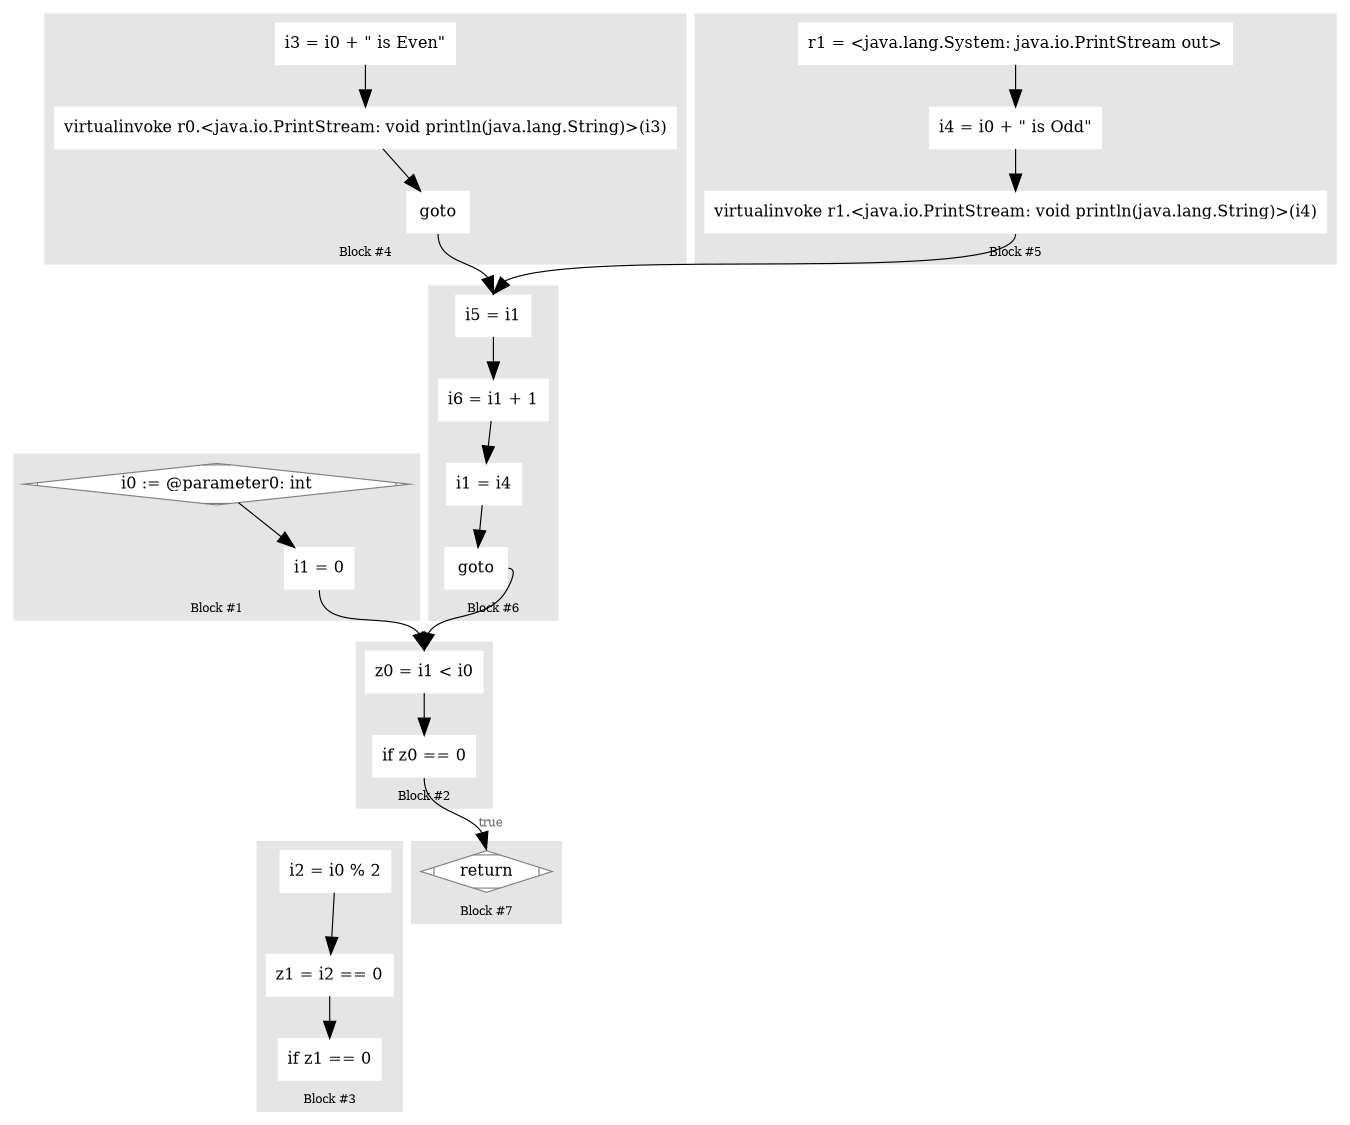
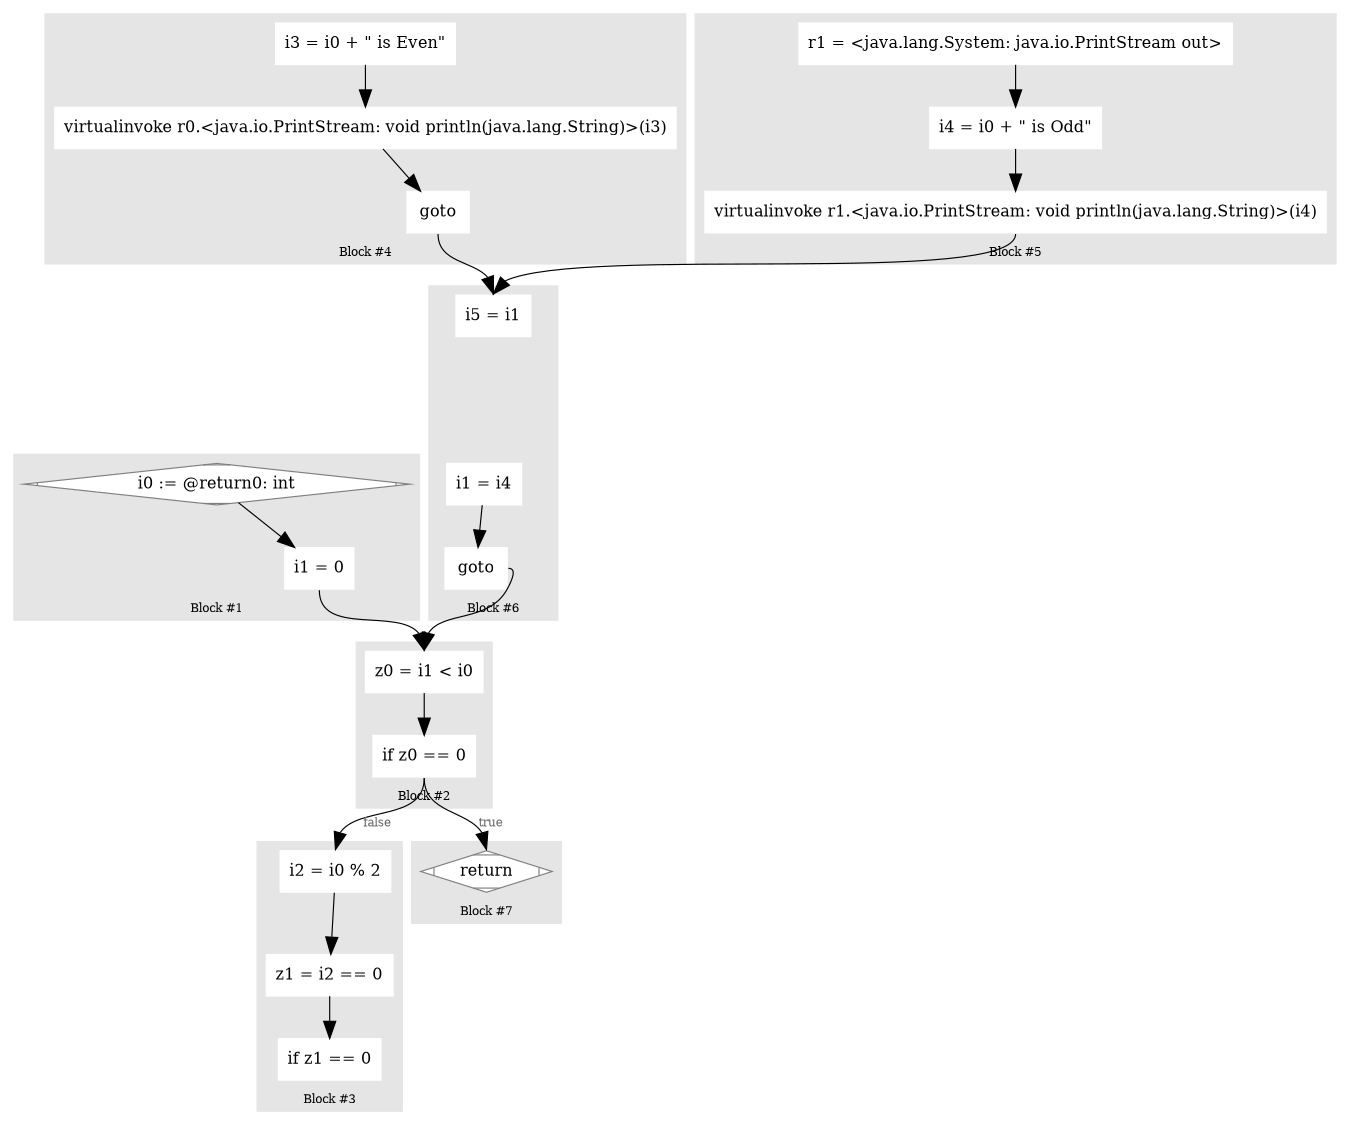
(493, 400) -> none
(217, 484) -> (217, 484)
none -> (373, 816)
